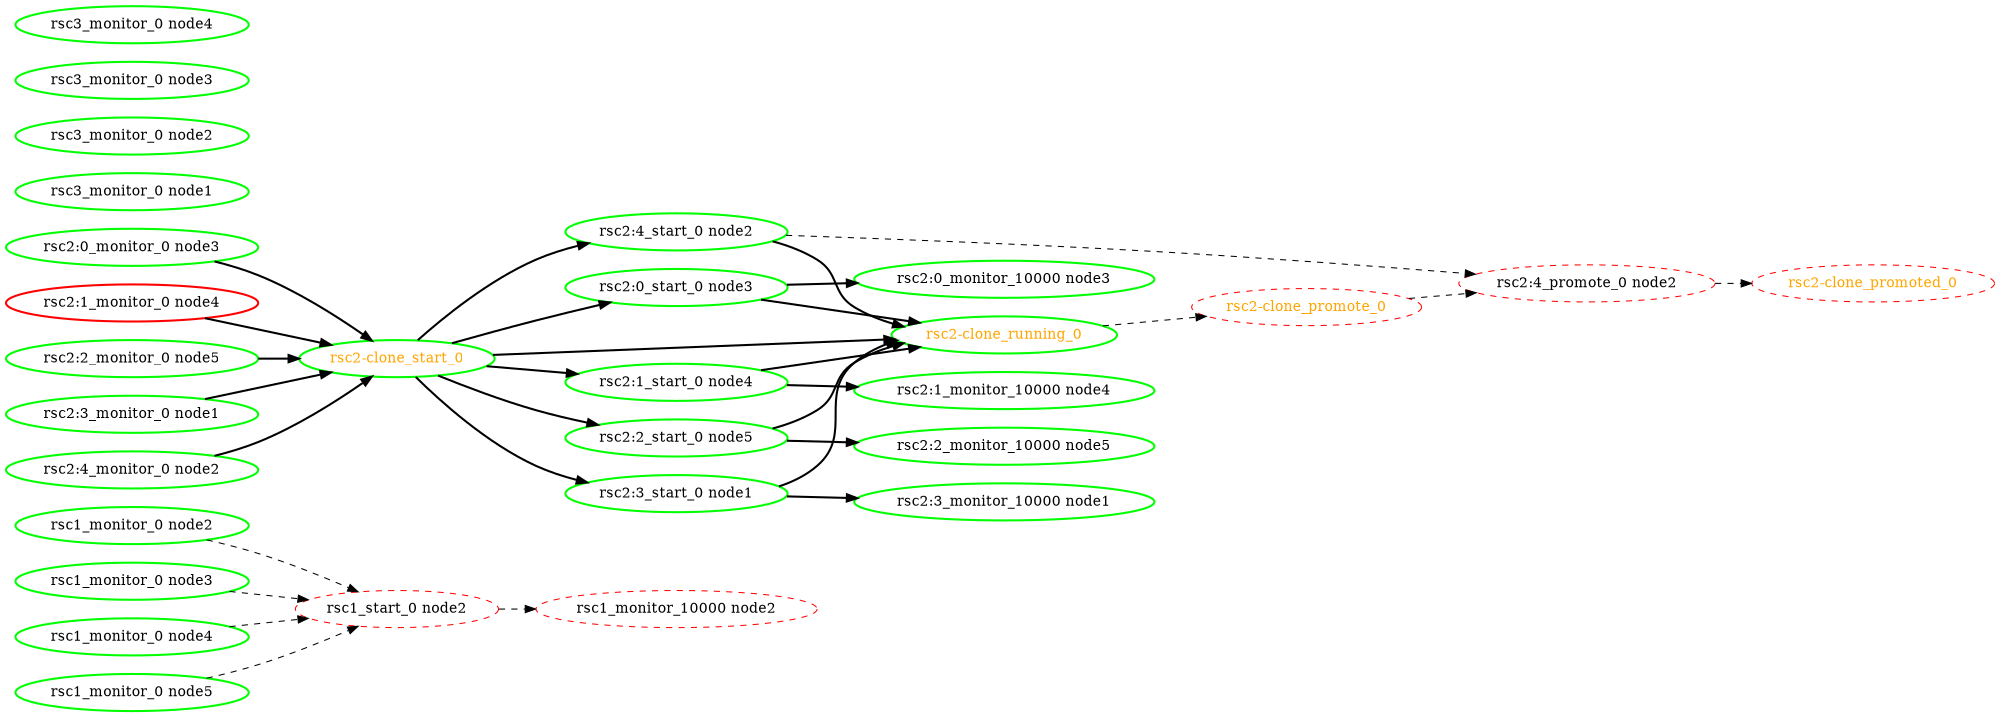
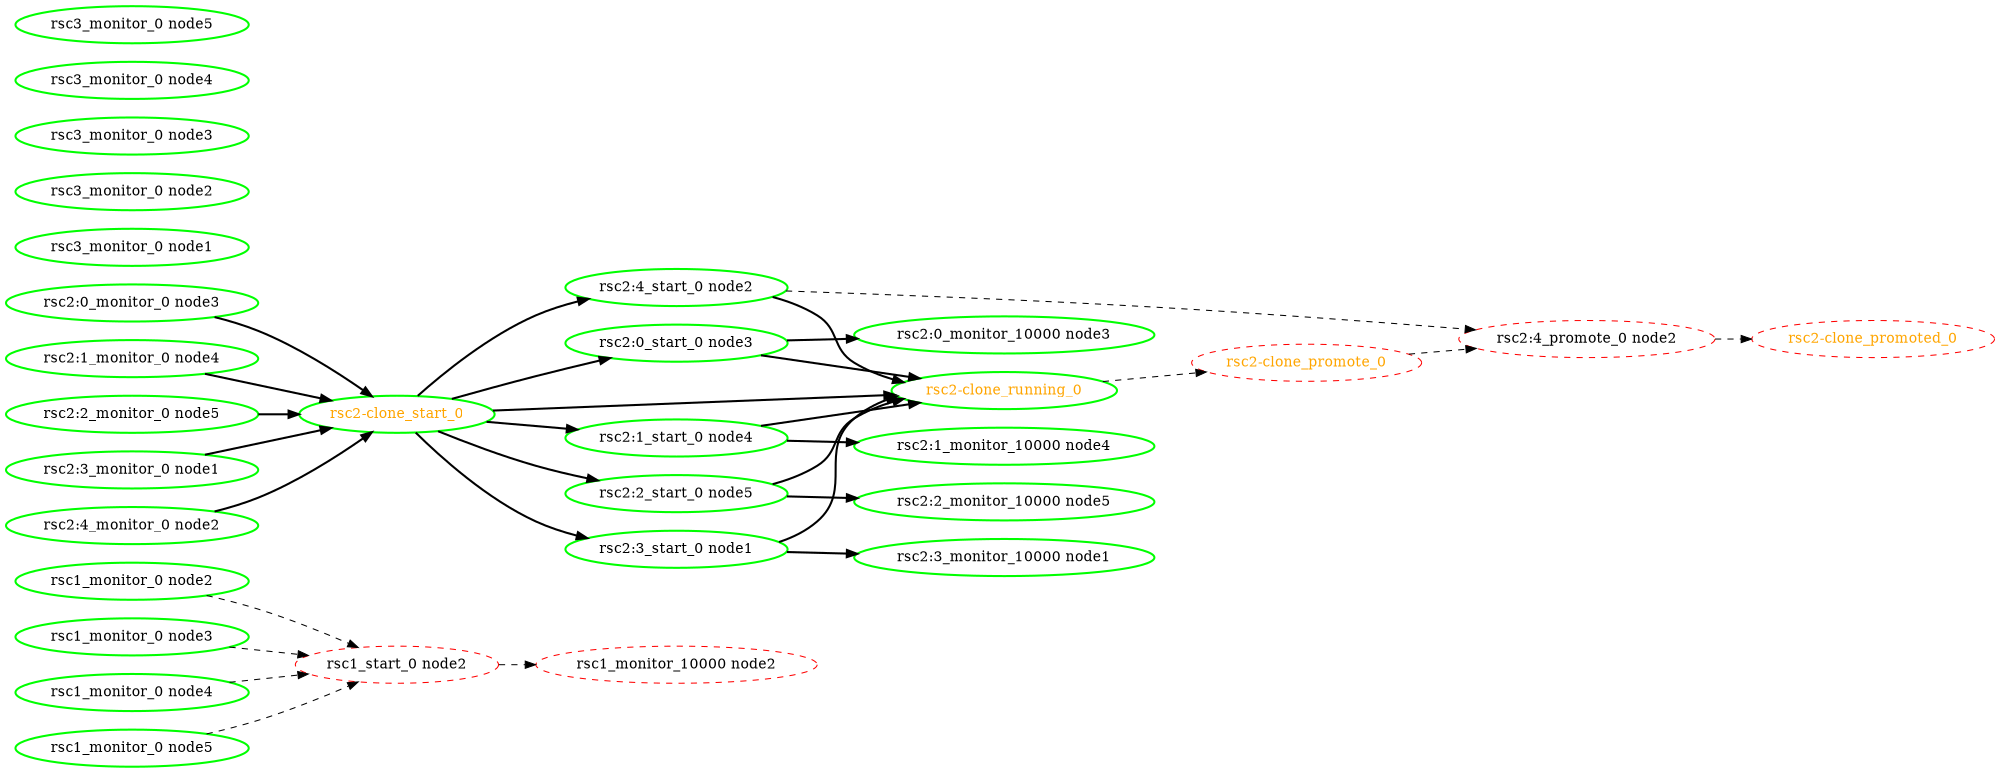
none -> (132, 25)
(132, 303) -> (132, 359)
